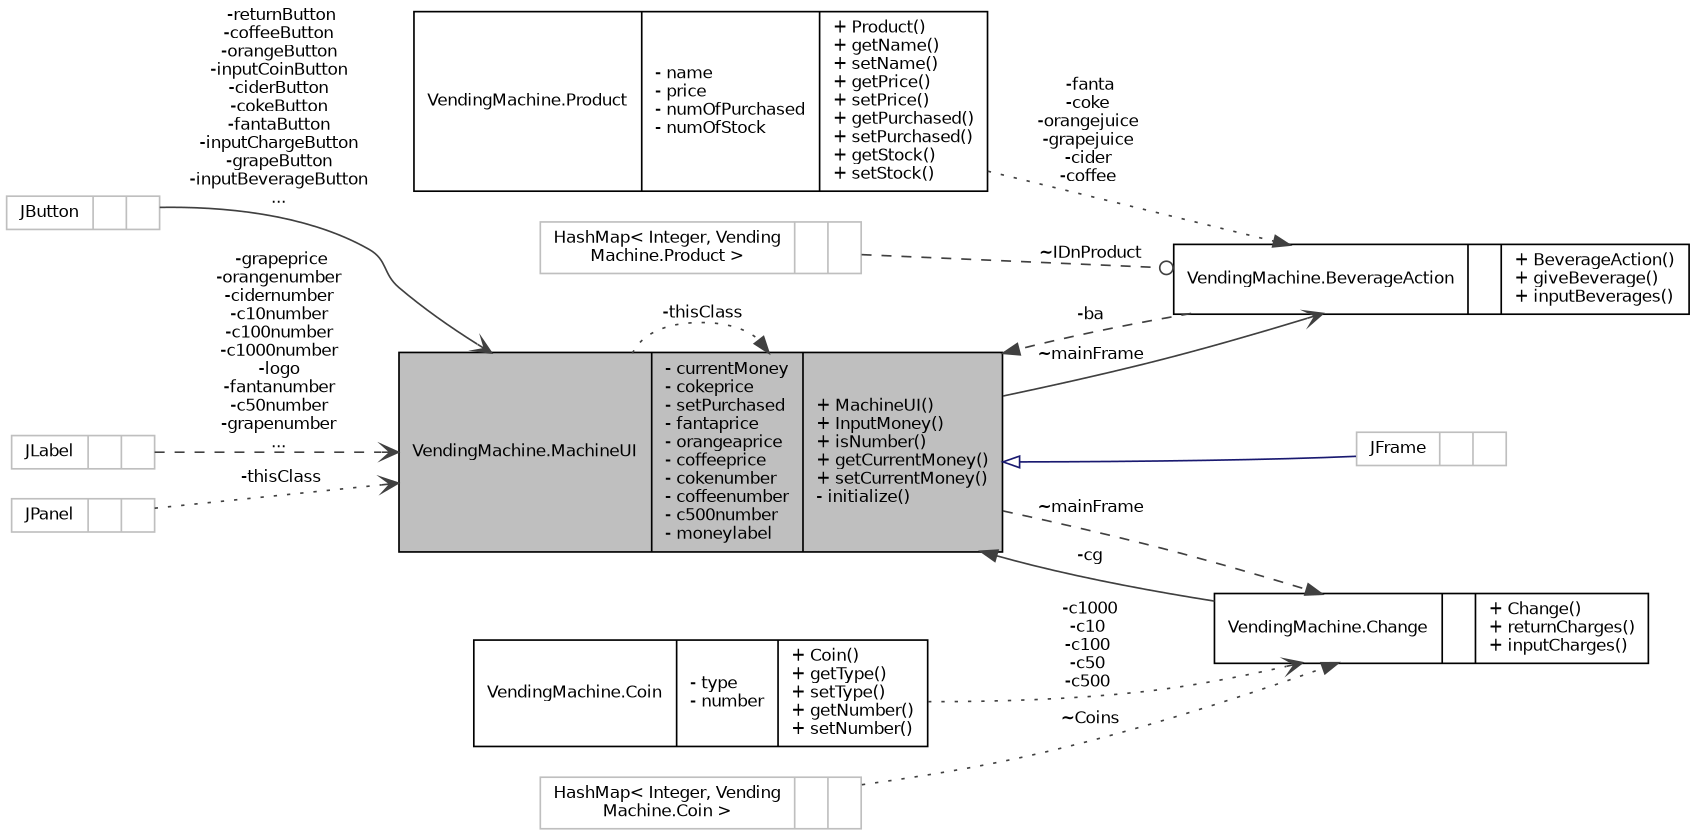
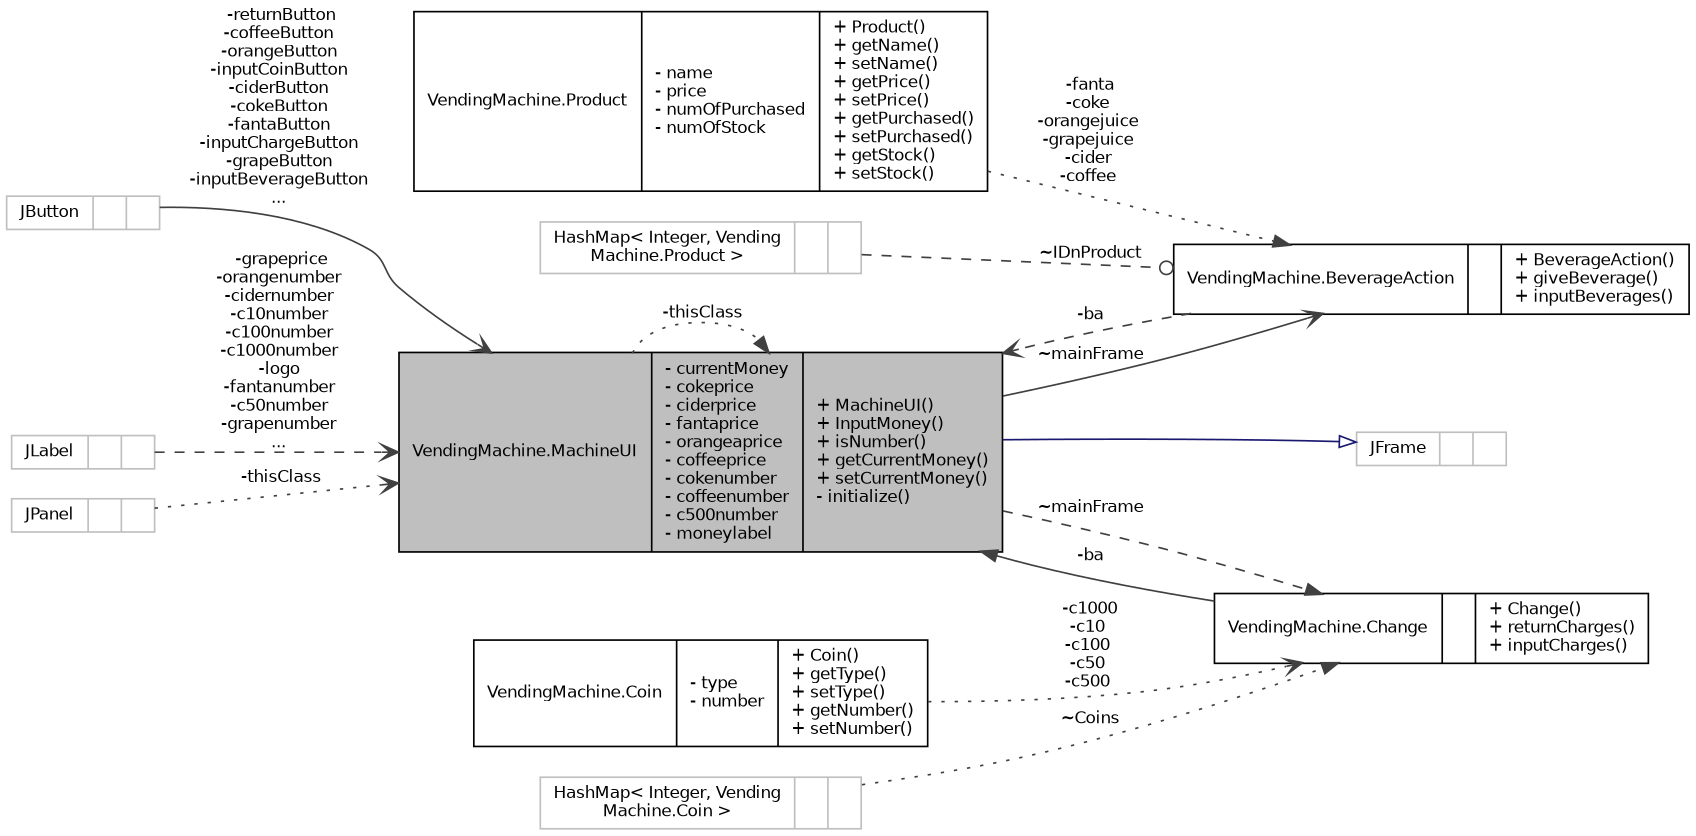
(1105, 330) -> (1105, 330)
(726, 406) -> (711, 406)
(1188, 461) -> (1171, 439)
(1088, 556) -> (1088, 556)
